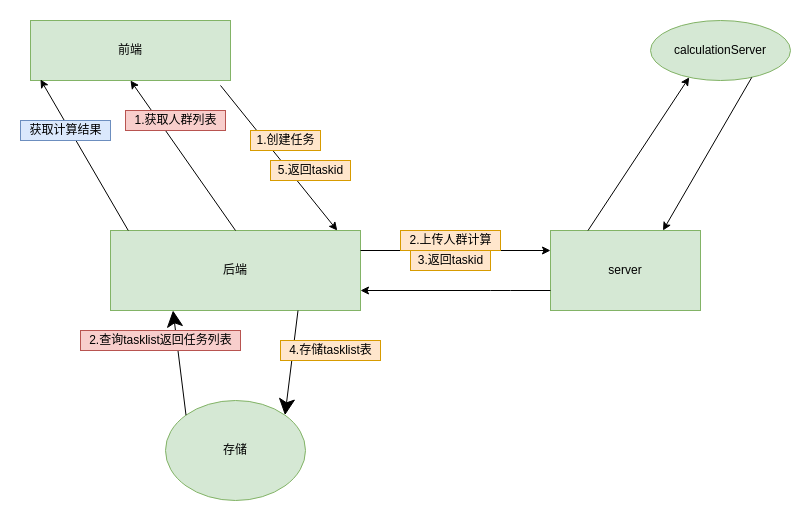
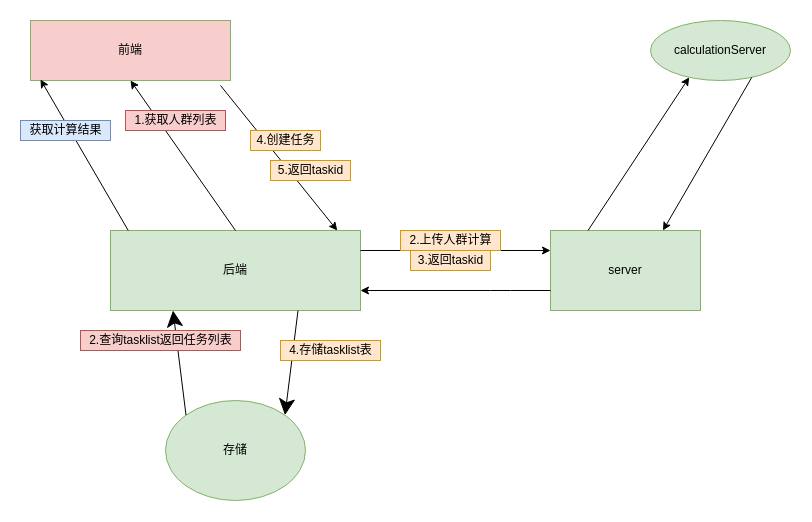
(131, 51) -> (131, 51)
(286, 141) -> (286, 141)
